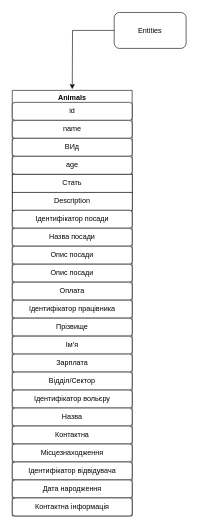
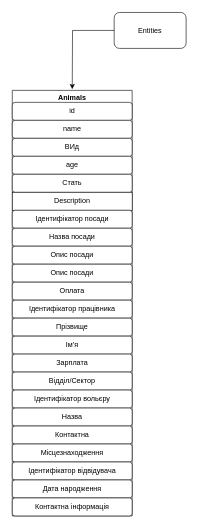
(72, 183) -> (72, 183)
